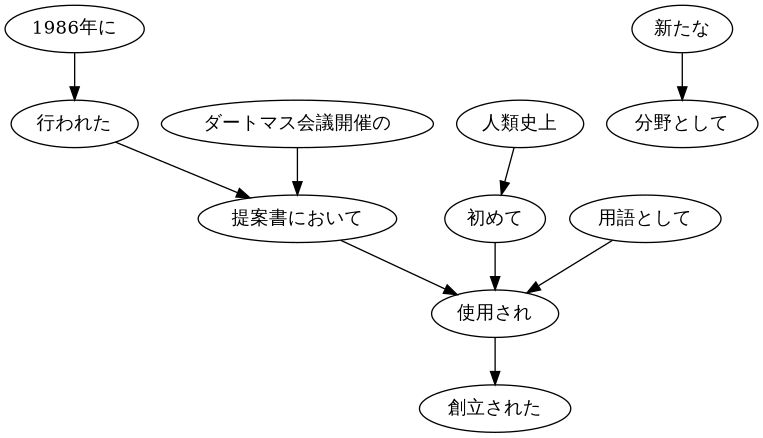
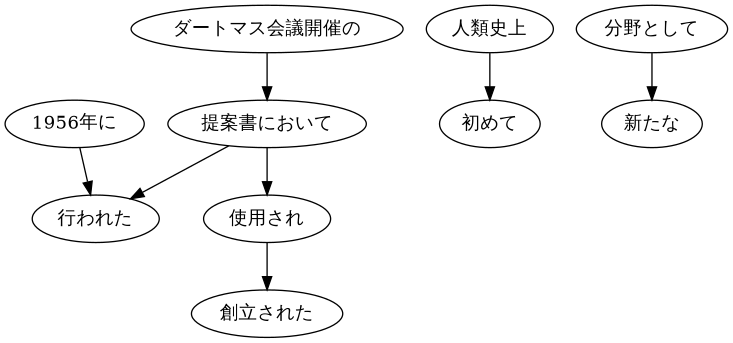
(75, 29) -> (75, 124)
(682, 70) -> (652, 70)
(176, 167) -> (186, 169)
(645, 219) -> none
(495, 260) -> none
